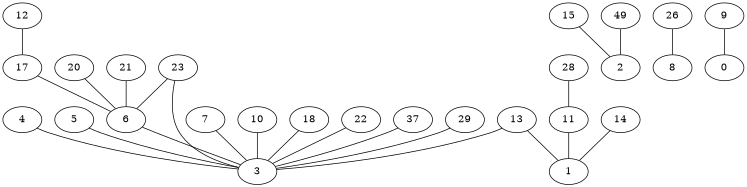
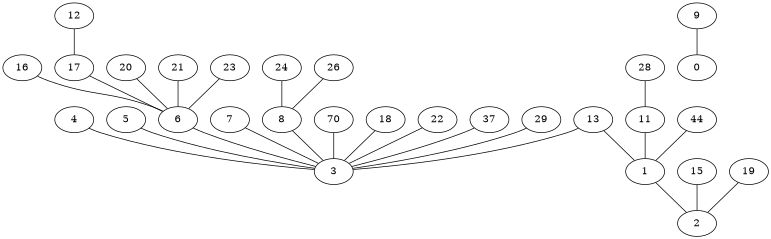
(621, 16) -> (749, 172)
none -> (22, 68)
none -> (282, 68)
(257, 120) -> (334, 120)
(621, 120) -> (697, 120)
(183, 137) -> (308, 146)
none -> (671, 197)
